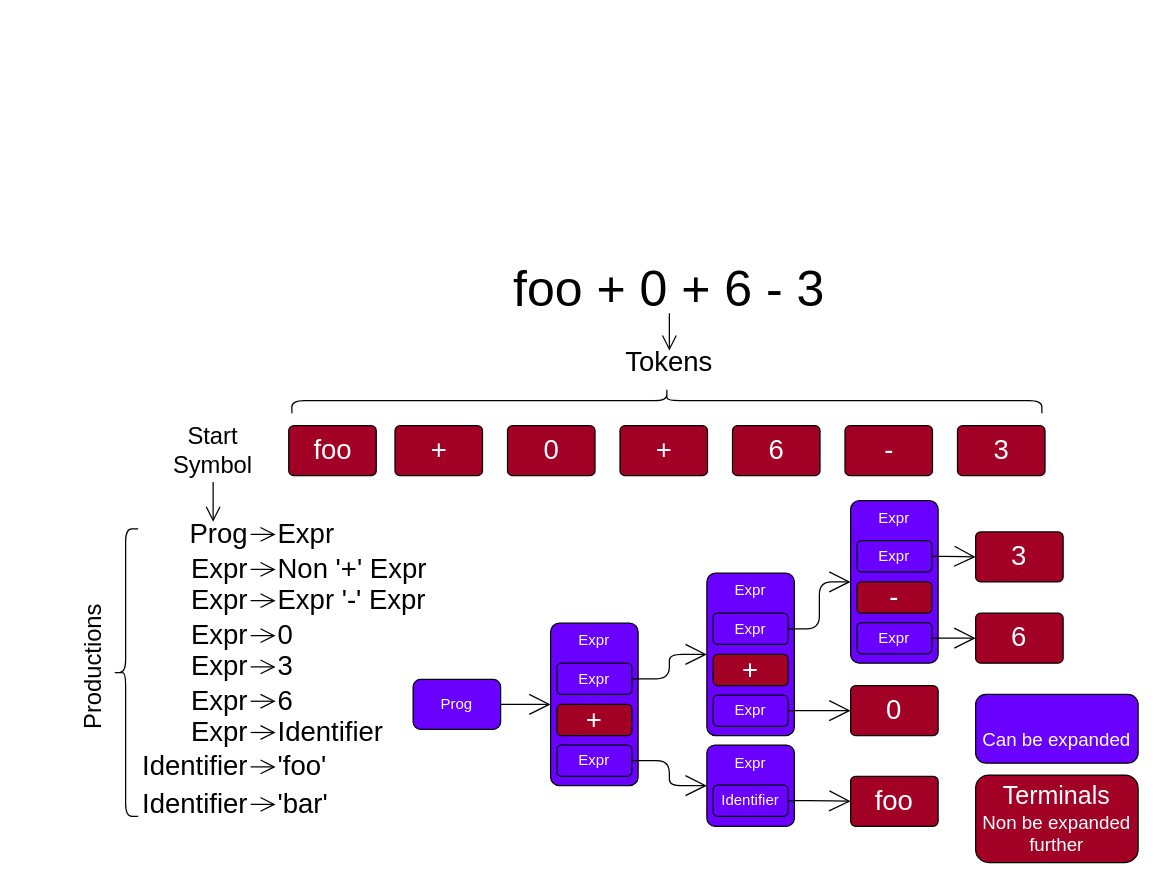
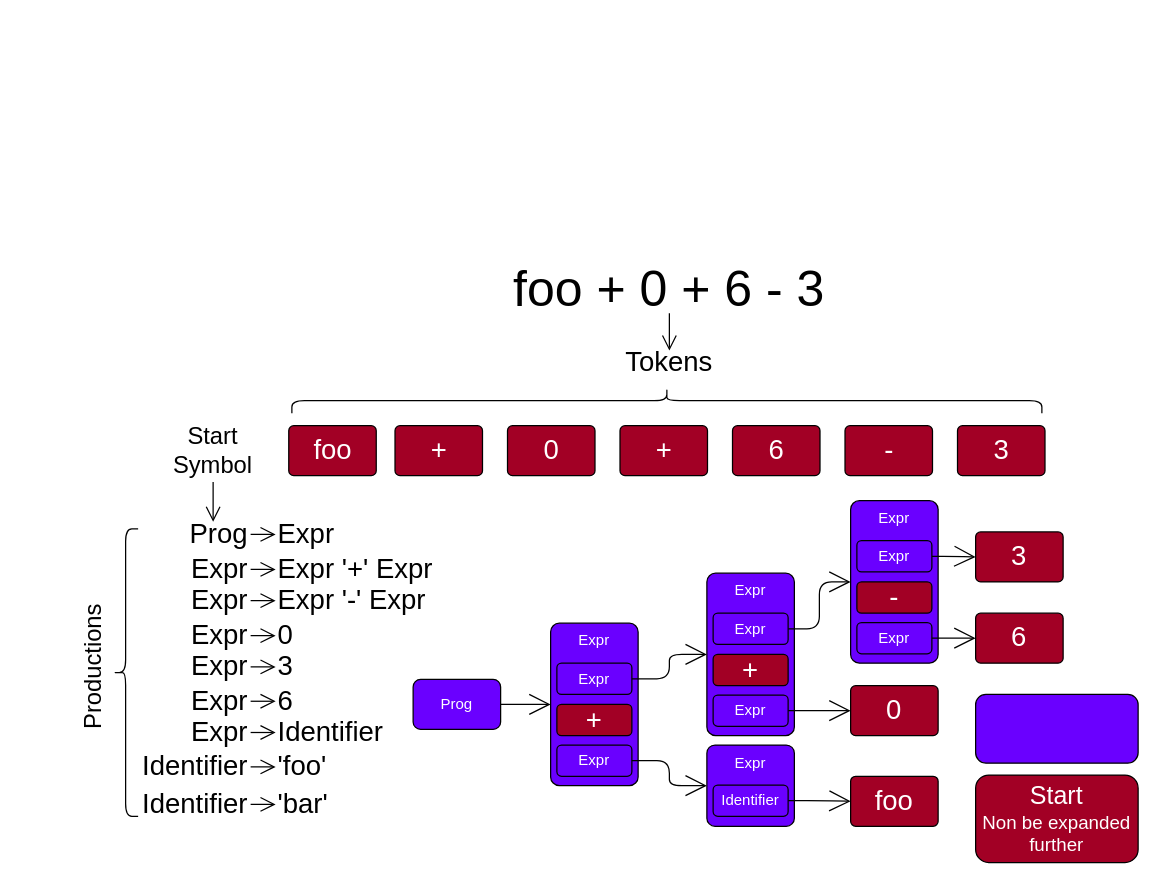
(356, 569) -> (364, 569)
(1057, 740) -> none
(1057, 794) -> (1057, 794)
